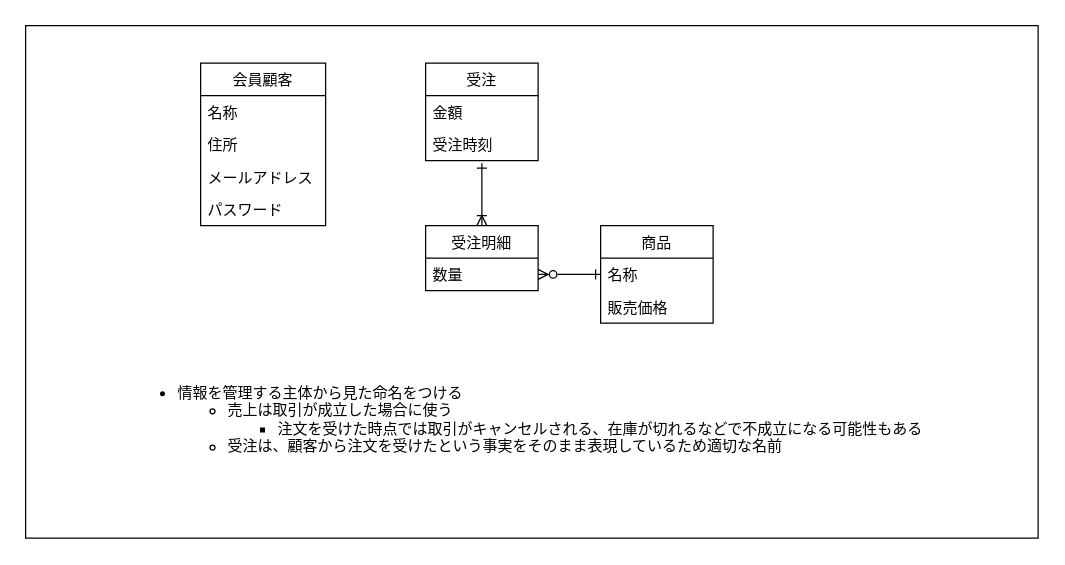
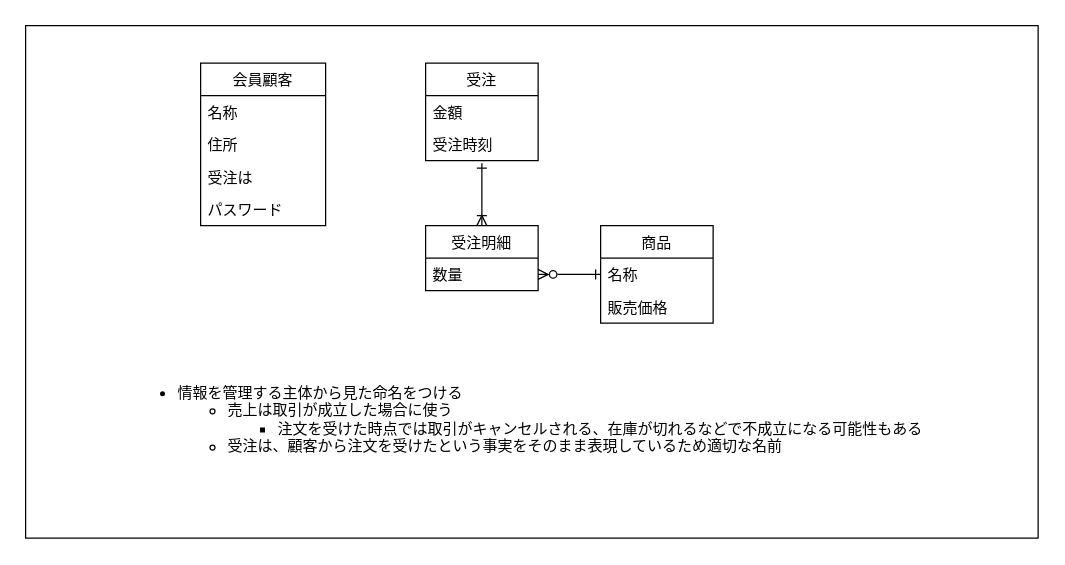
(260, 178) -> (230, 178)
